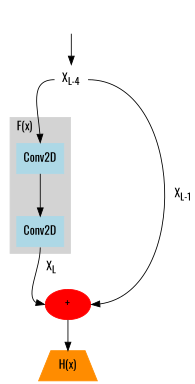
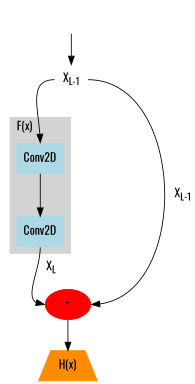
(74, 78) -> (74, 78)
